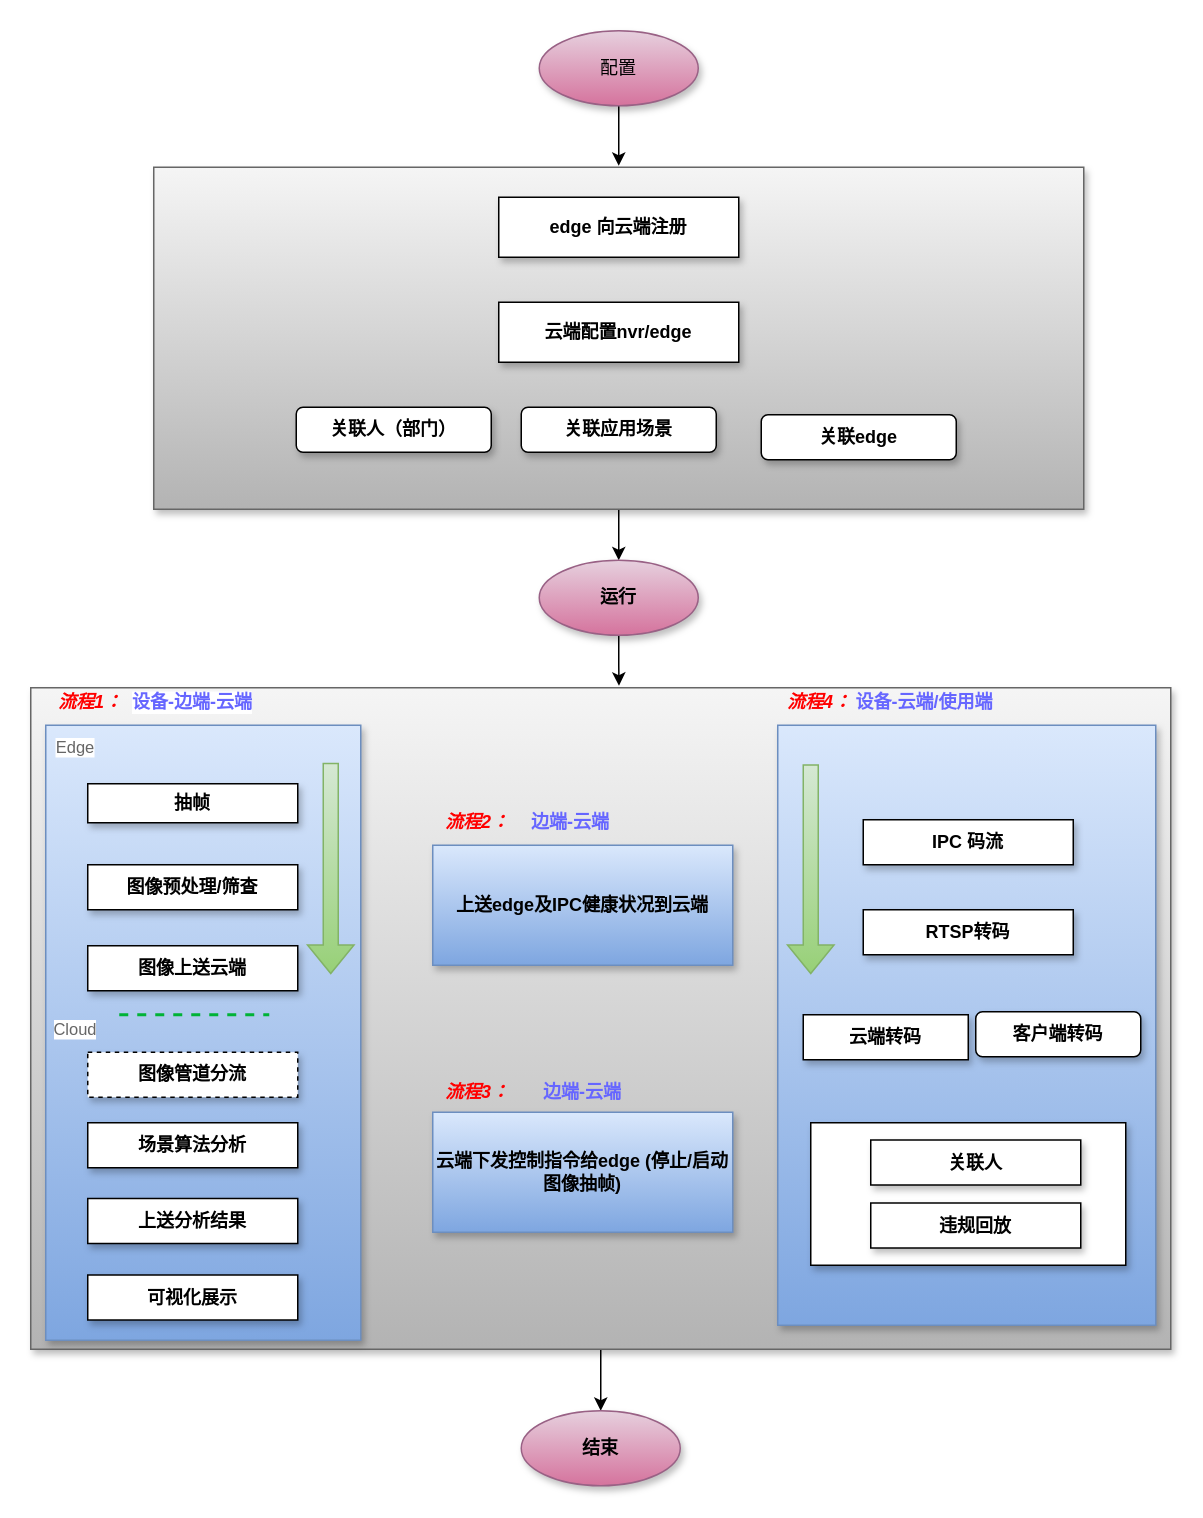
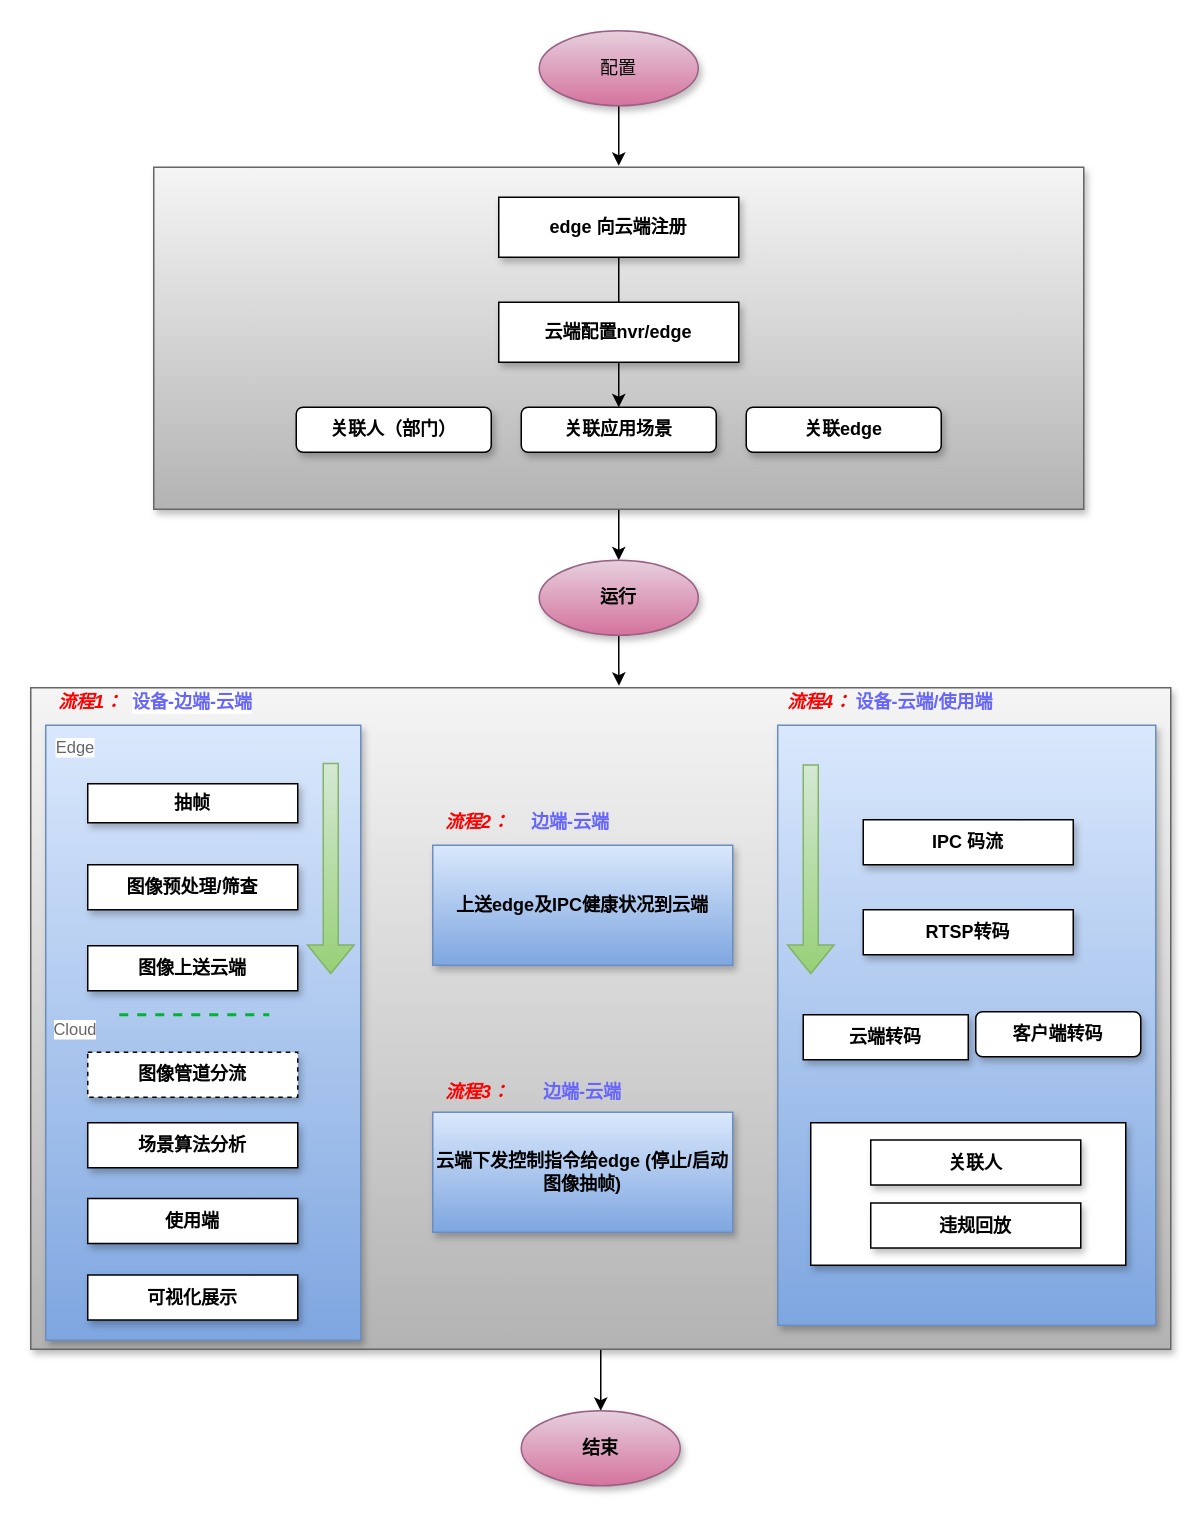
none -> (619, 279)
(859, 437) -> (844, 430)
(193, 1222) -> (193, 1222)
